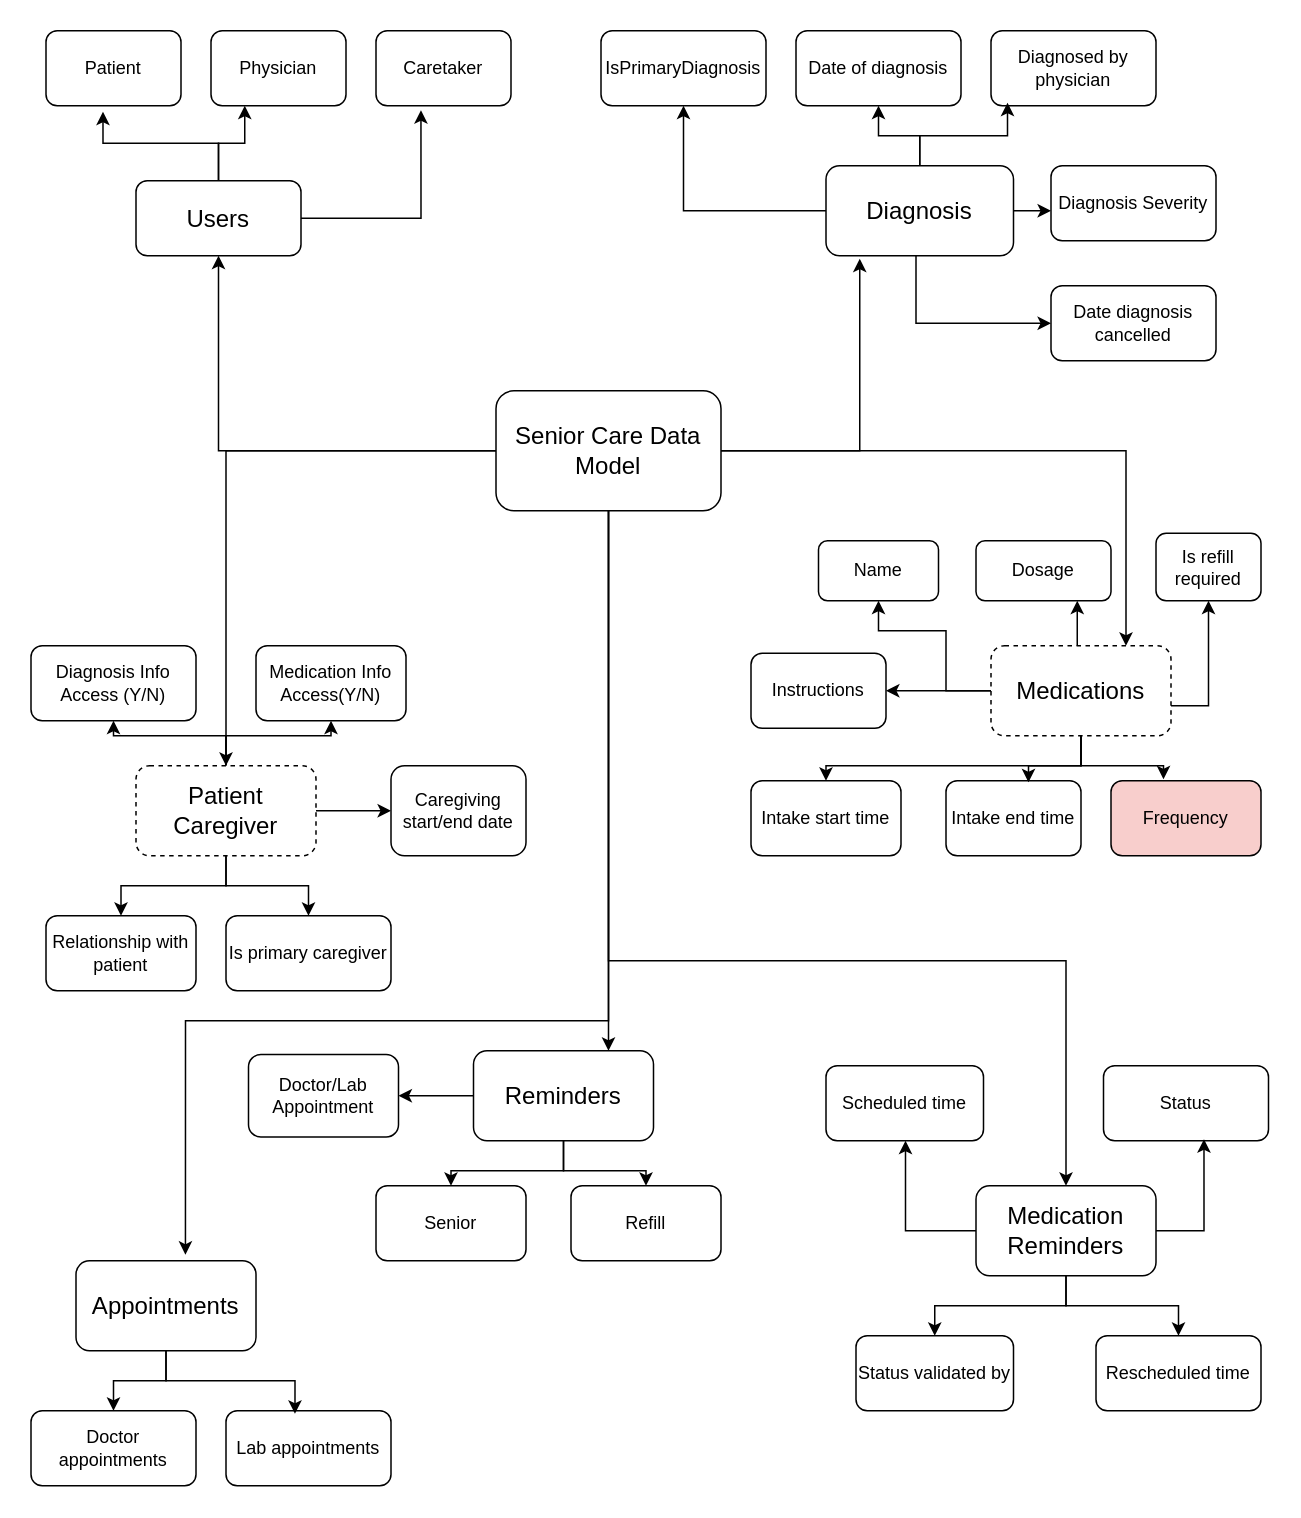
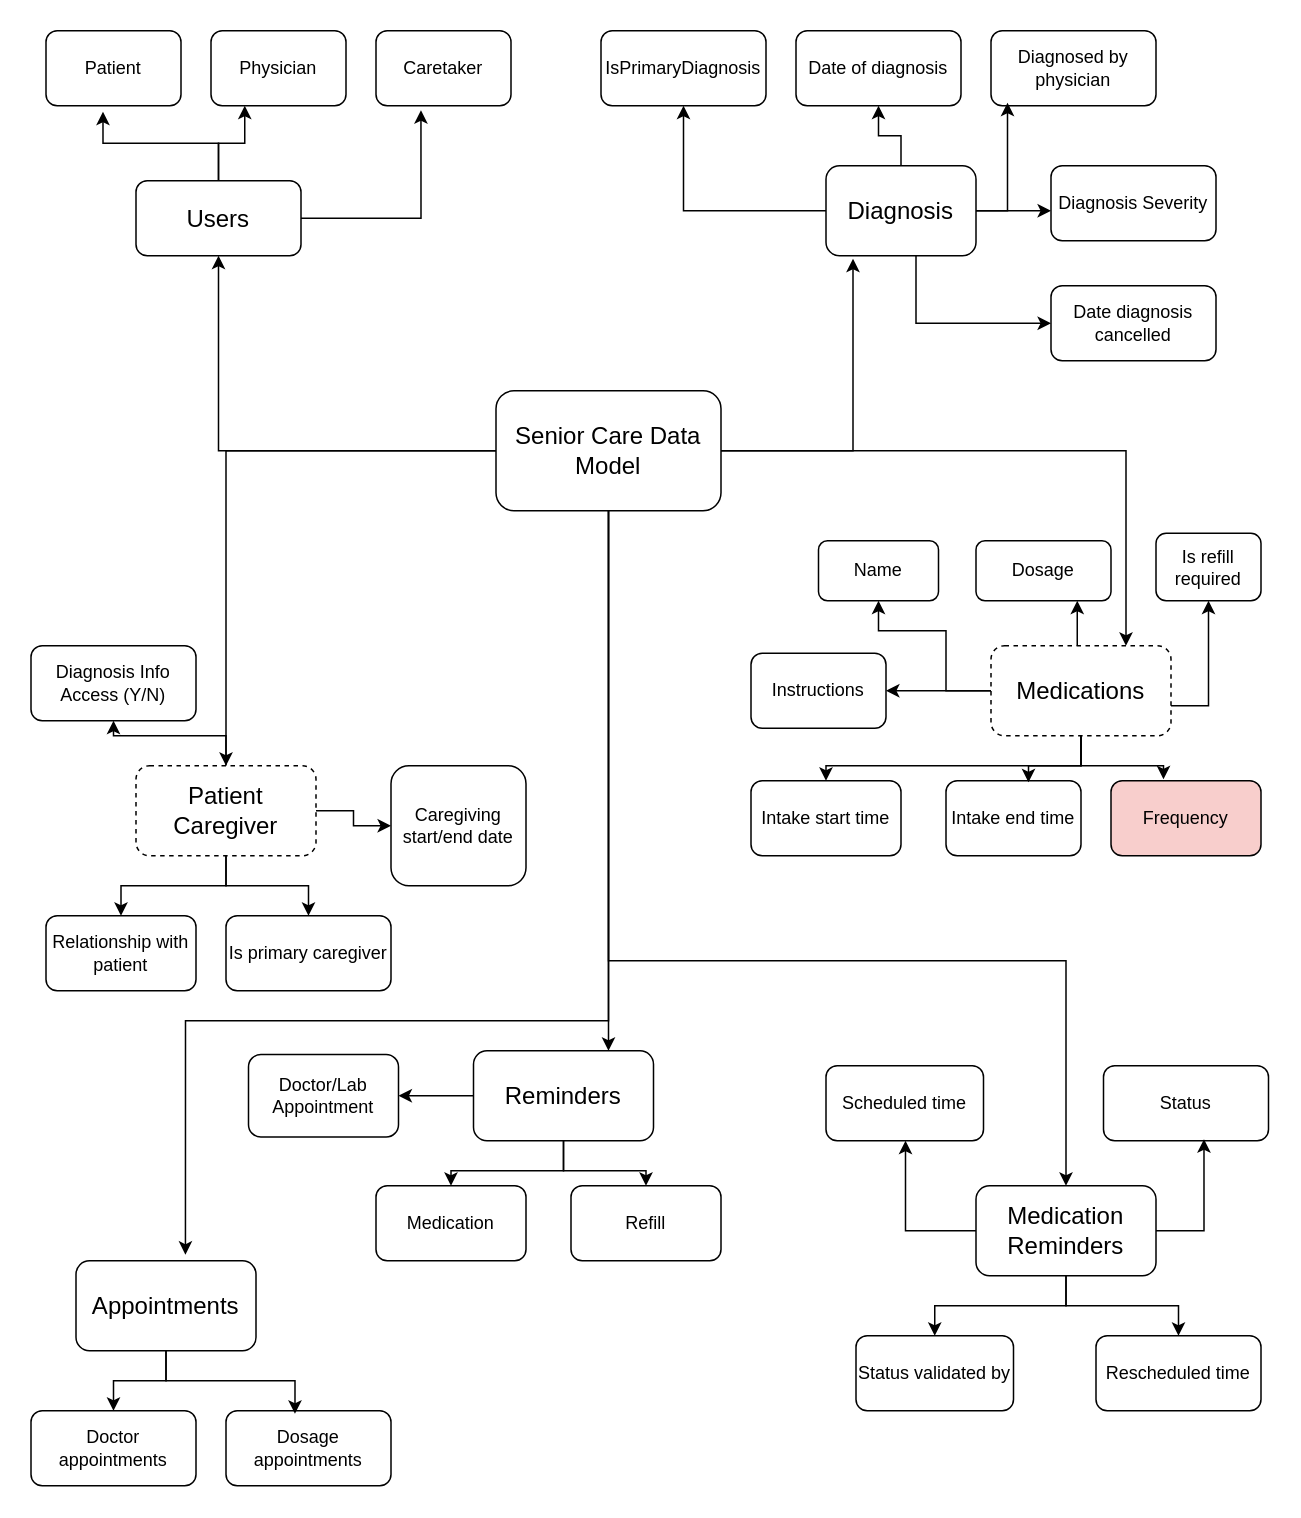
(920, 211) -> (901, 211)
(331, 683) -> none
(282, 736) -> none
(458, 811) -> (458, 826)
(451, 1223) -> (451, 1223)
(308, 1448) -> (308, 1448)
